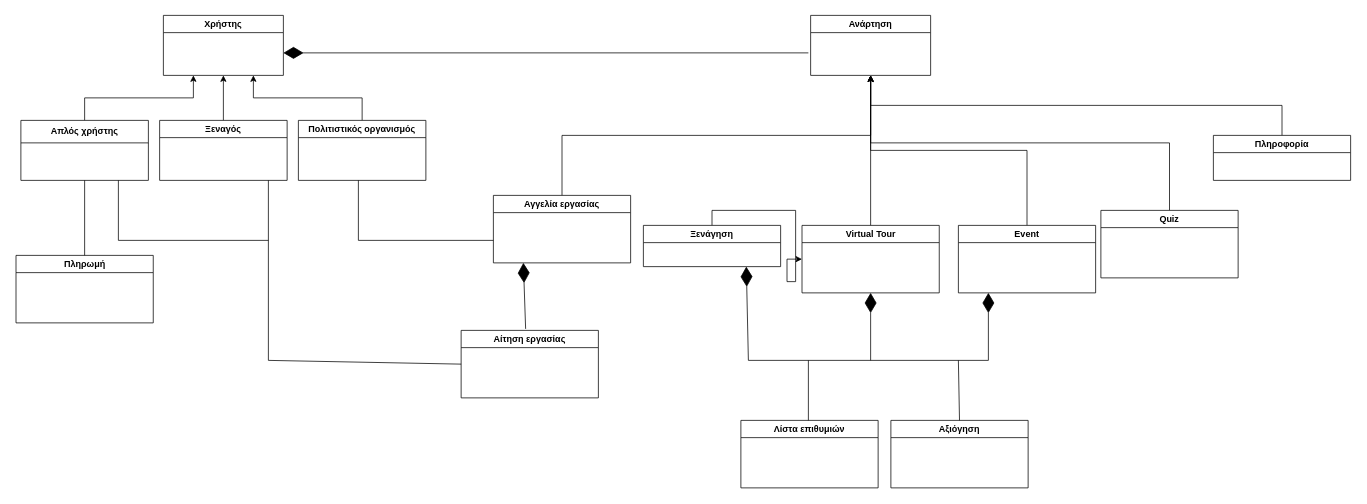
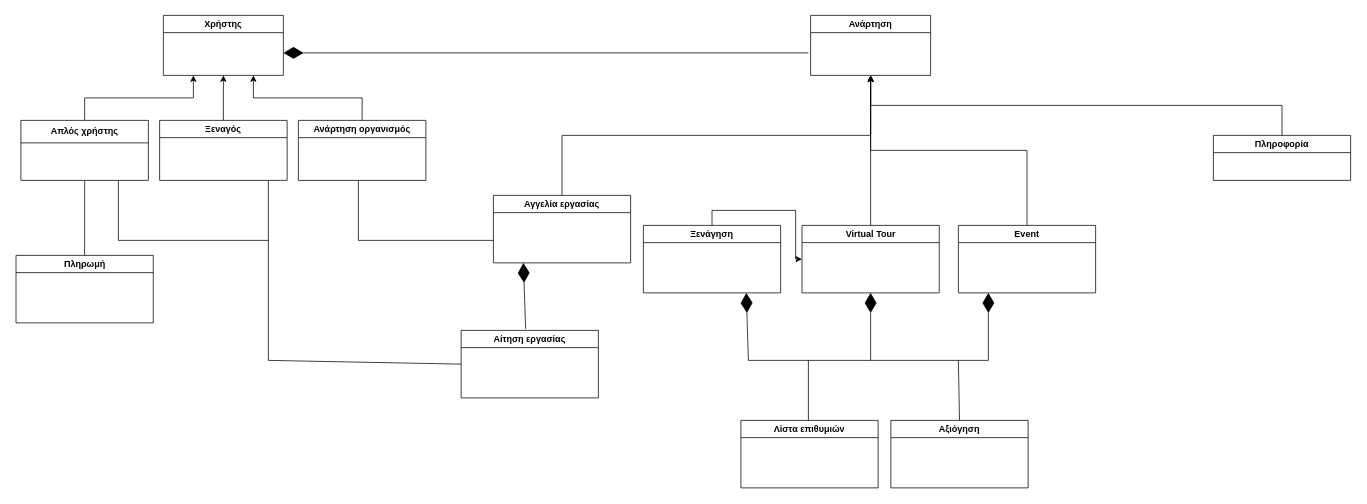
(362, 129) -> (362, 129)
(1055, 143) -> none
(1169, 244) -> none
(712, 246) -> (712, 259)
